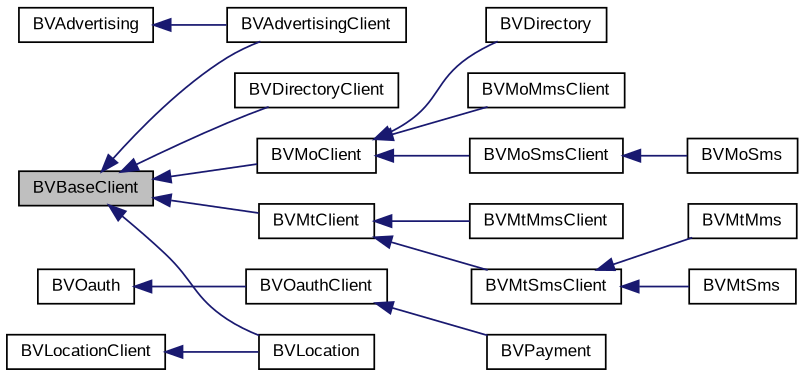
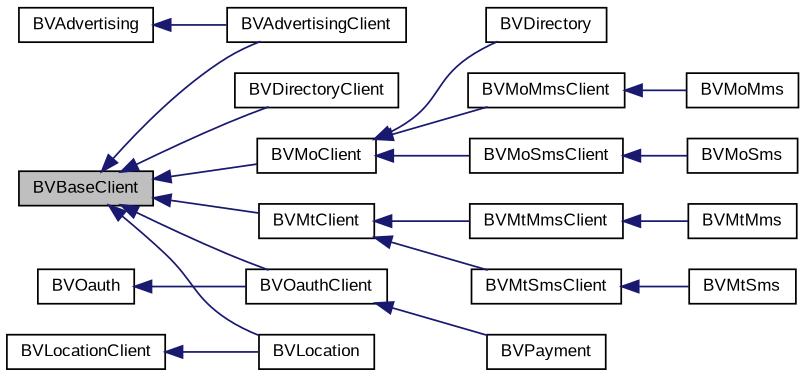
none -> (743, 90)
none -> (202, 243)
(653, 251) -> (665, 221)
